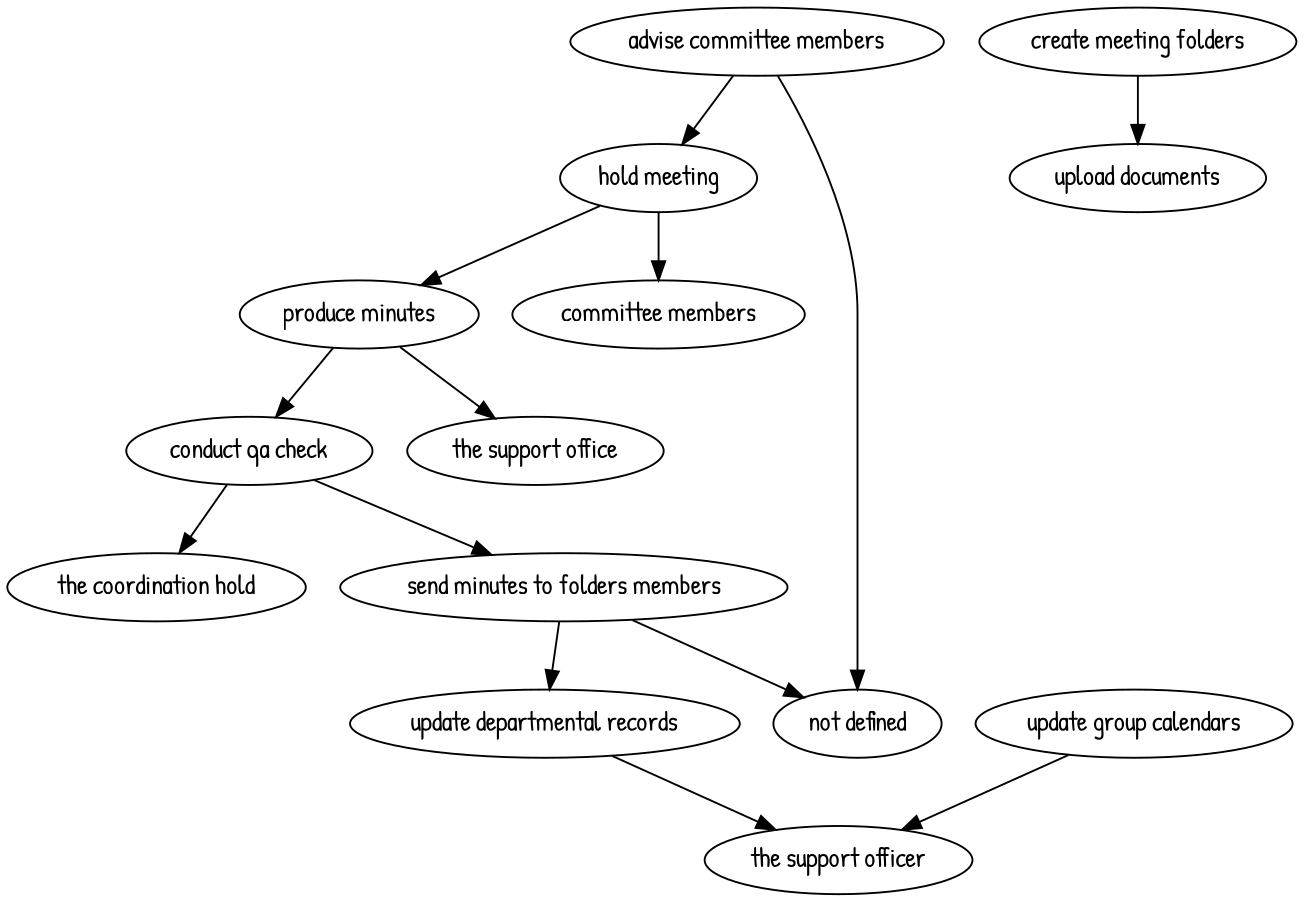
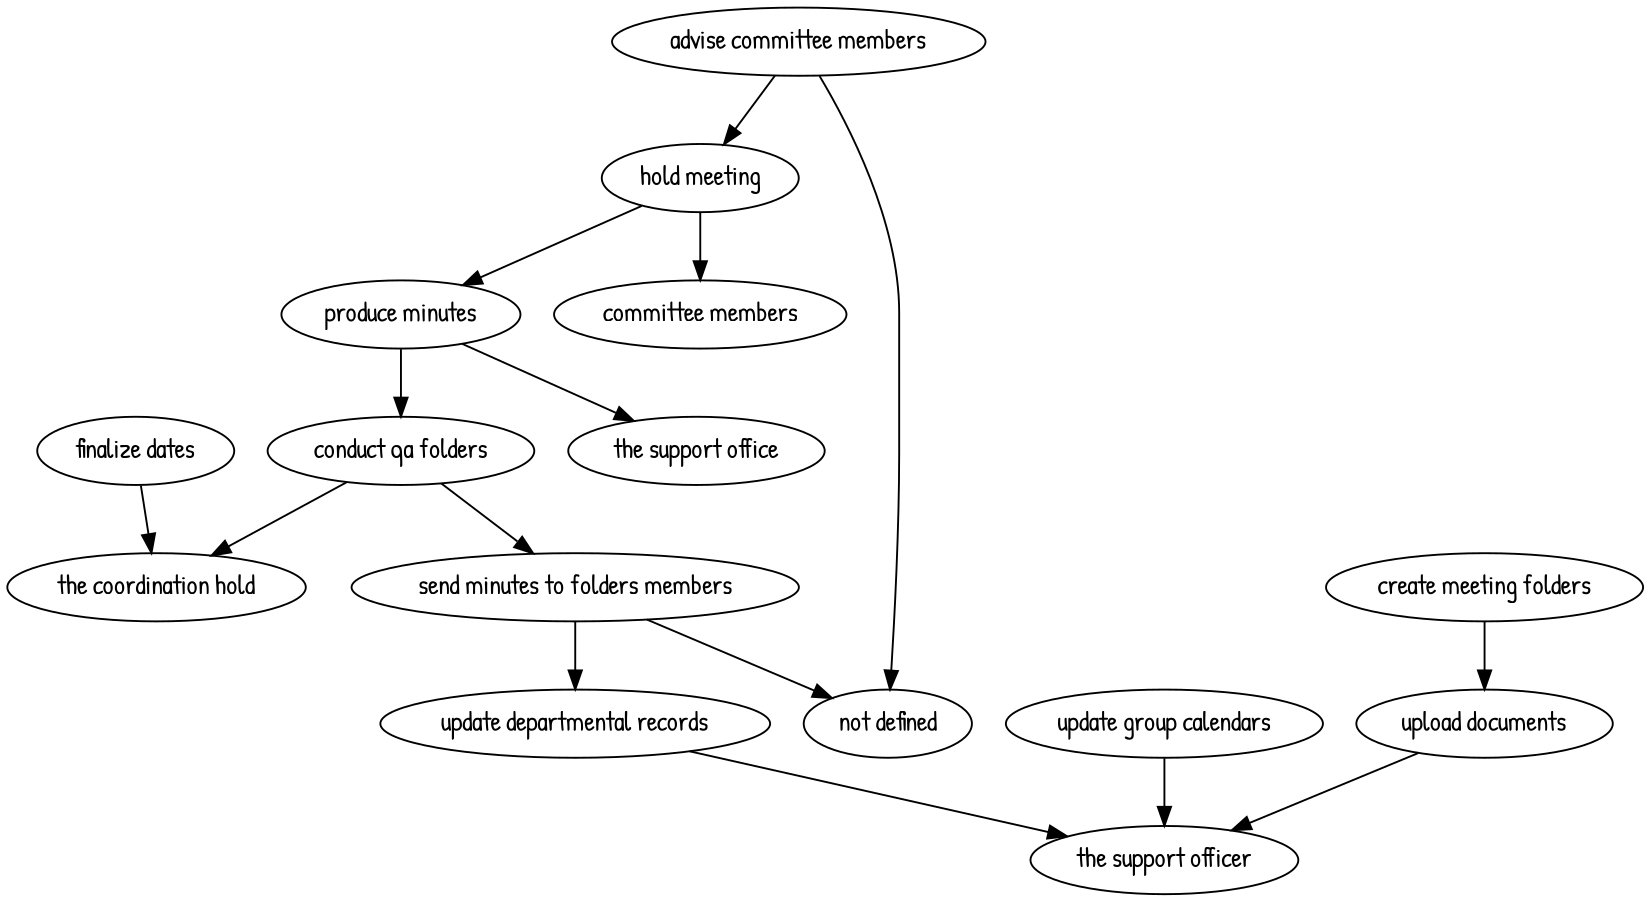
none -> (136, 451)
(249, 451) -> (401, 451)
none -> (1334, 788)
